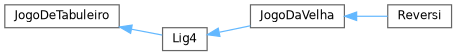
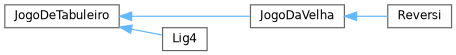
(235, 29) -> (191, 16)
